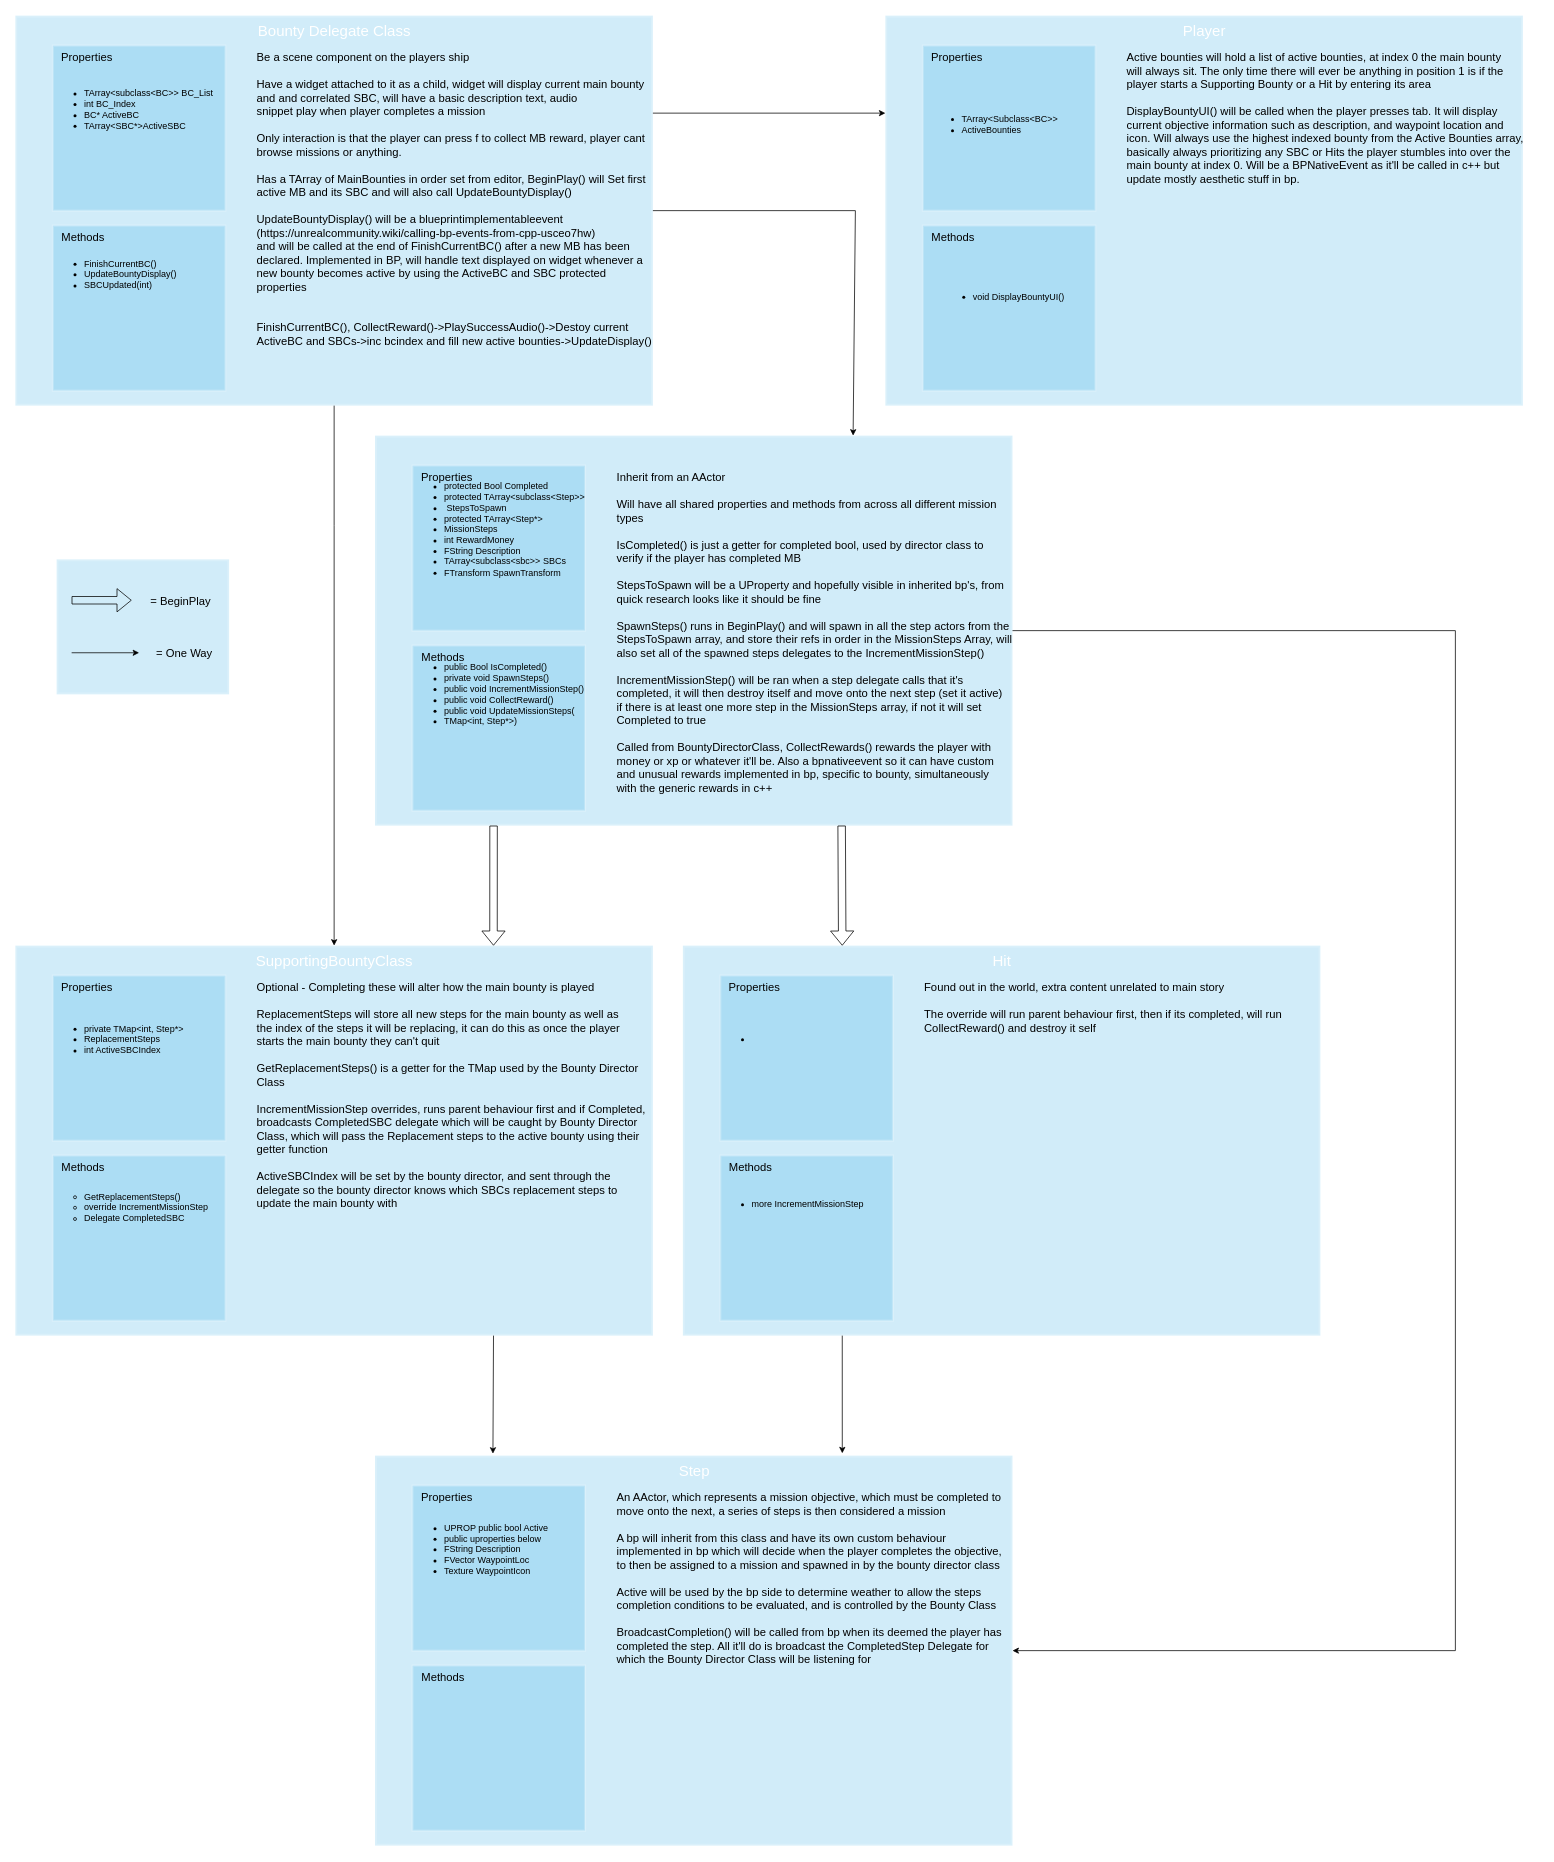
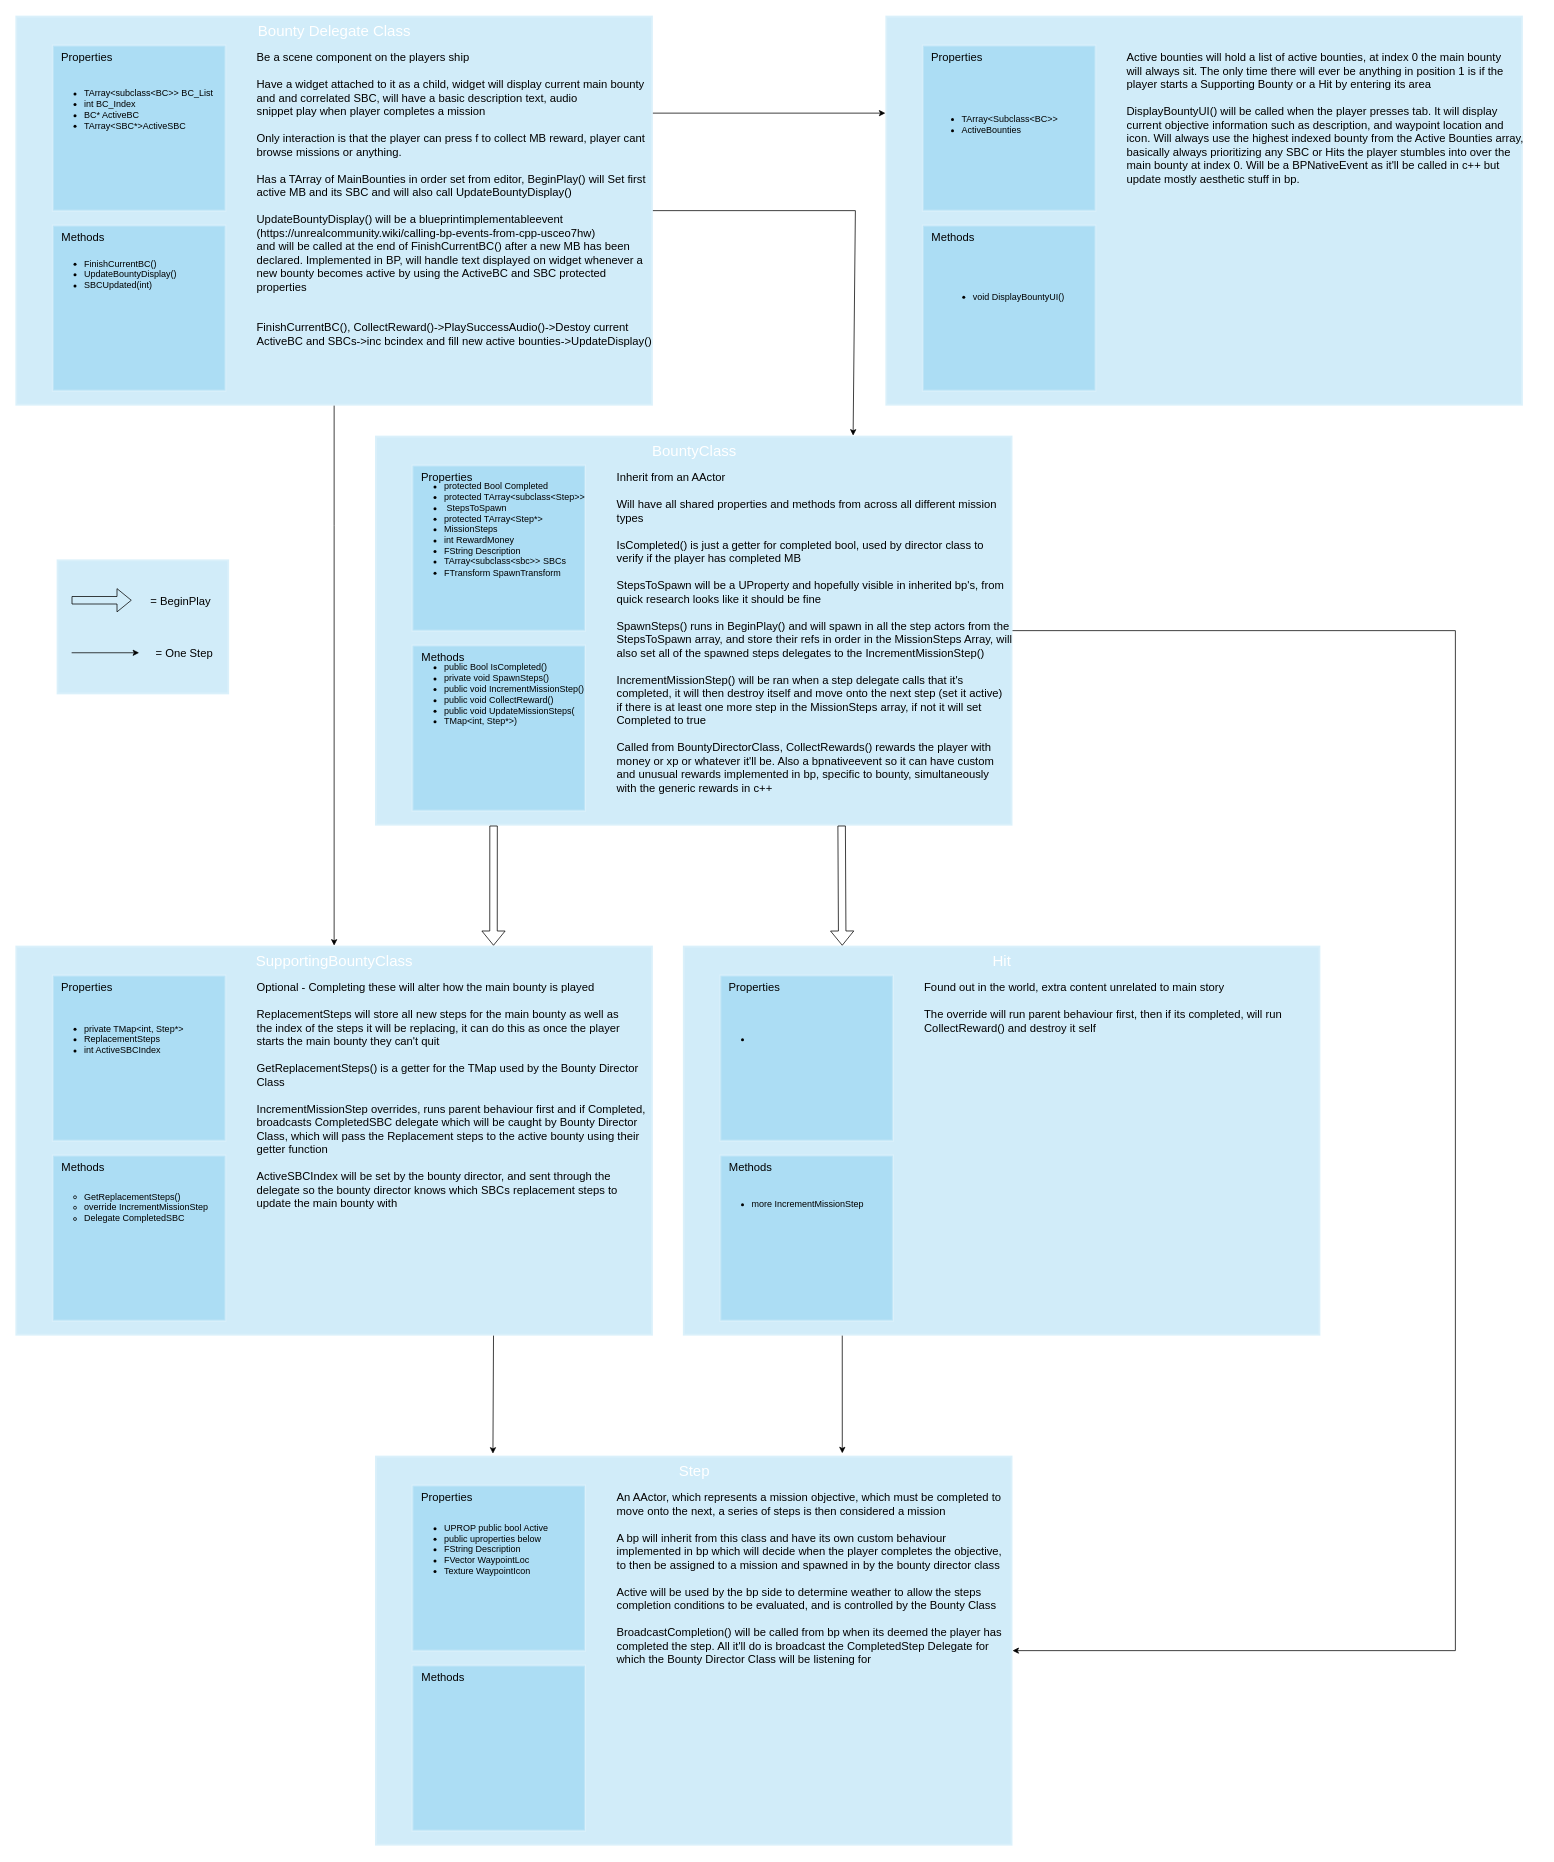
(1204, 30) -> none
none -> (694, 450)
(185, 653) -> (185, 653)
